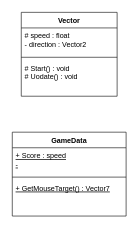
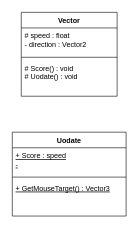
(52, 68) -> (52, 68)
(69, 140) -> (69, 140)
(68, 188) -> (68, 188)
